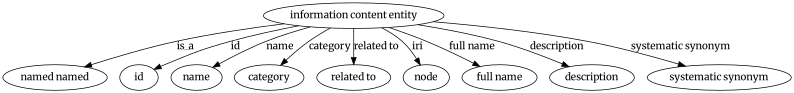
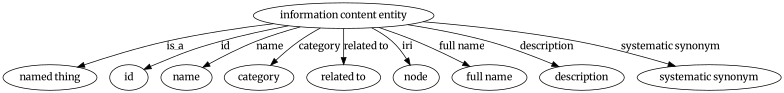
(55, 78) -> (50, 78)
